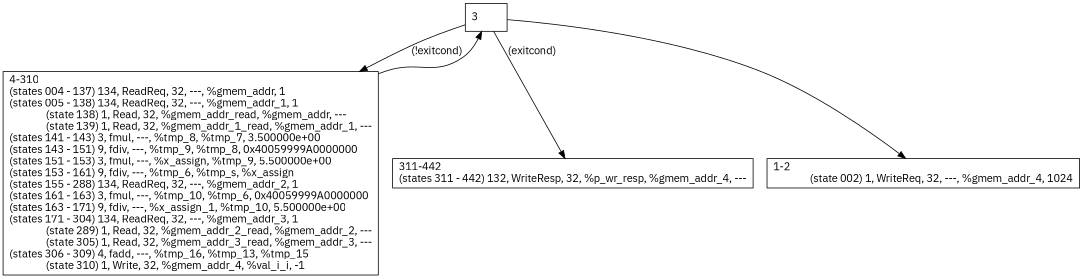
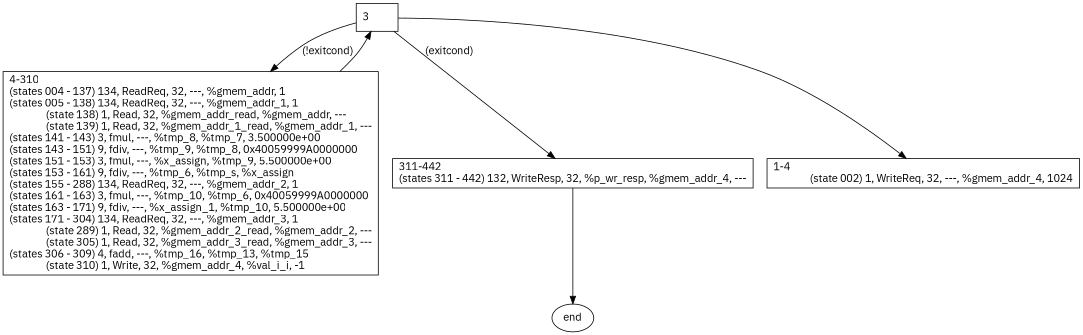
(923, 173) -> (923, 173)
none -> (573, 318)
